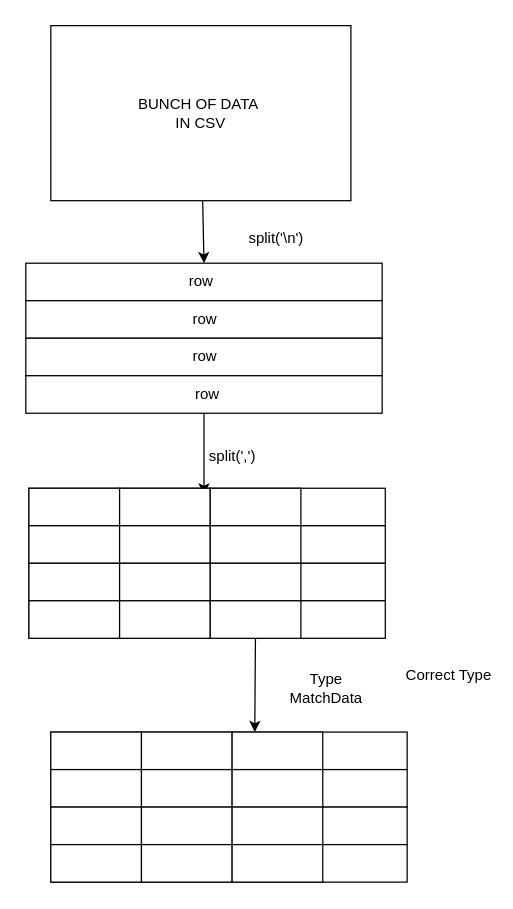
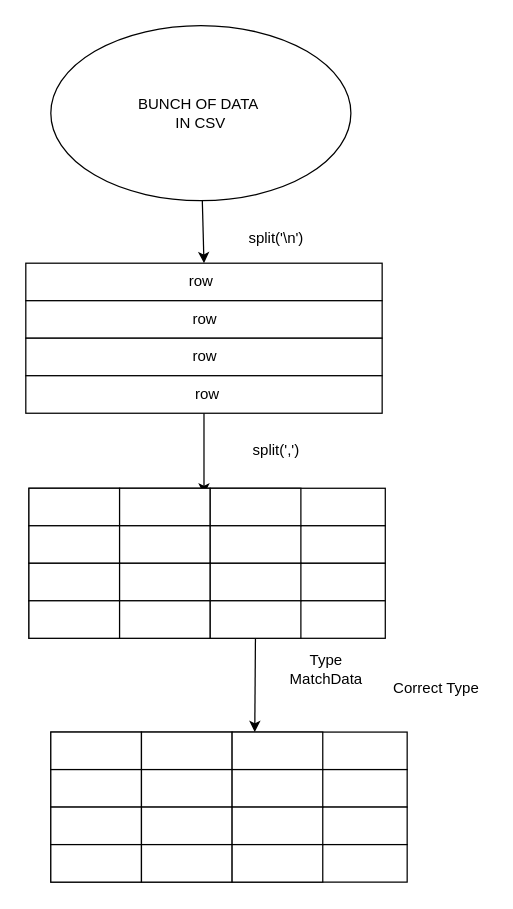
(201, 113) -> (201, 113)
(232, 457) -> (276, 451)
(448, 676) -> (435, 688)
(326, 688) -> (326, 669)
